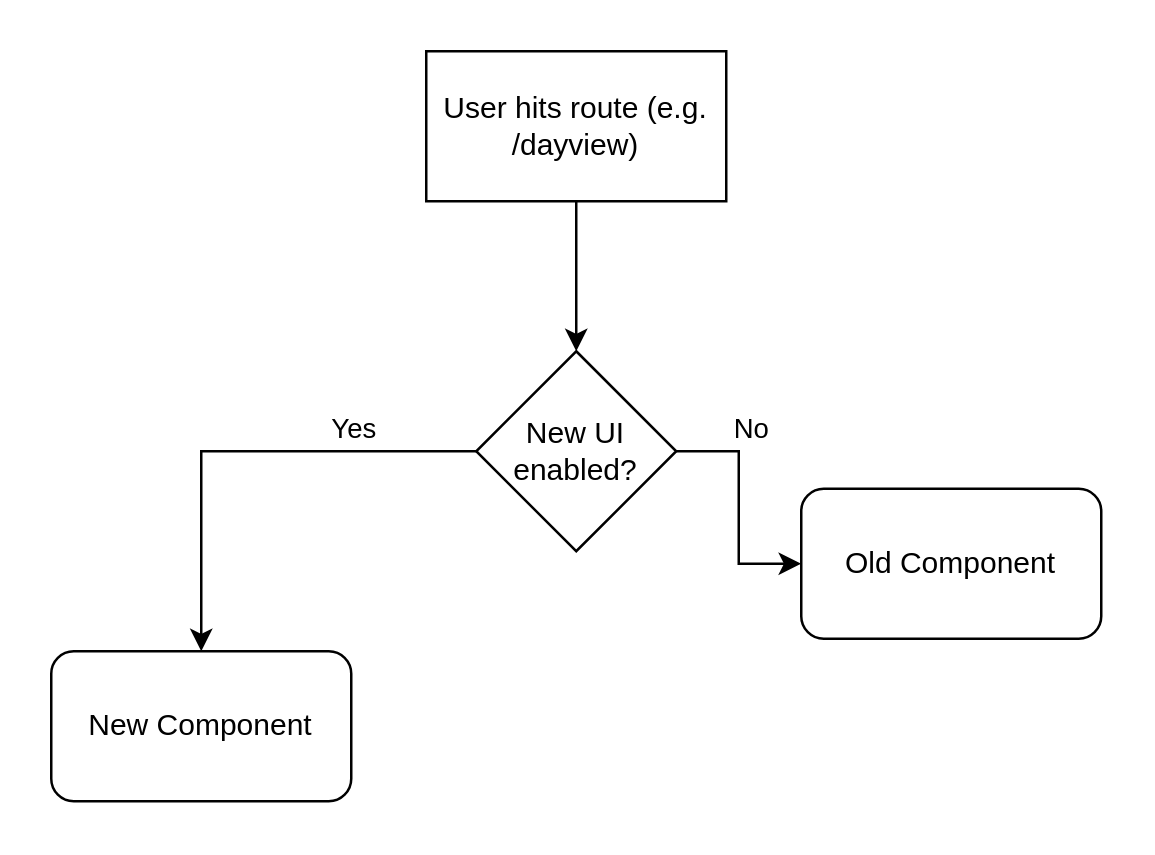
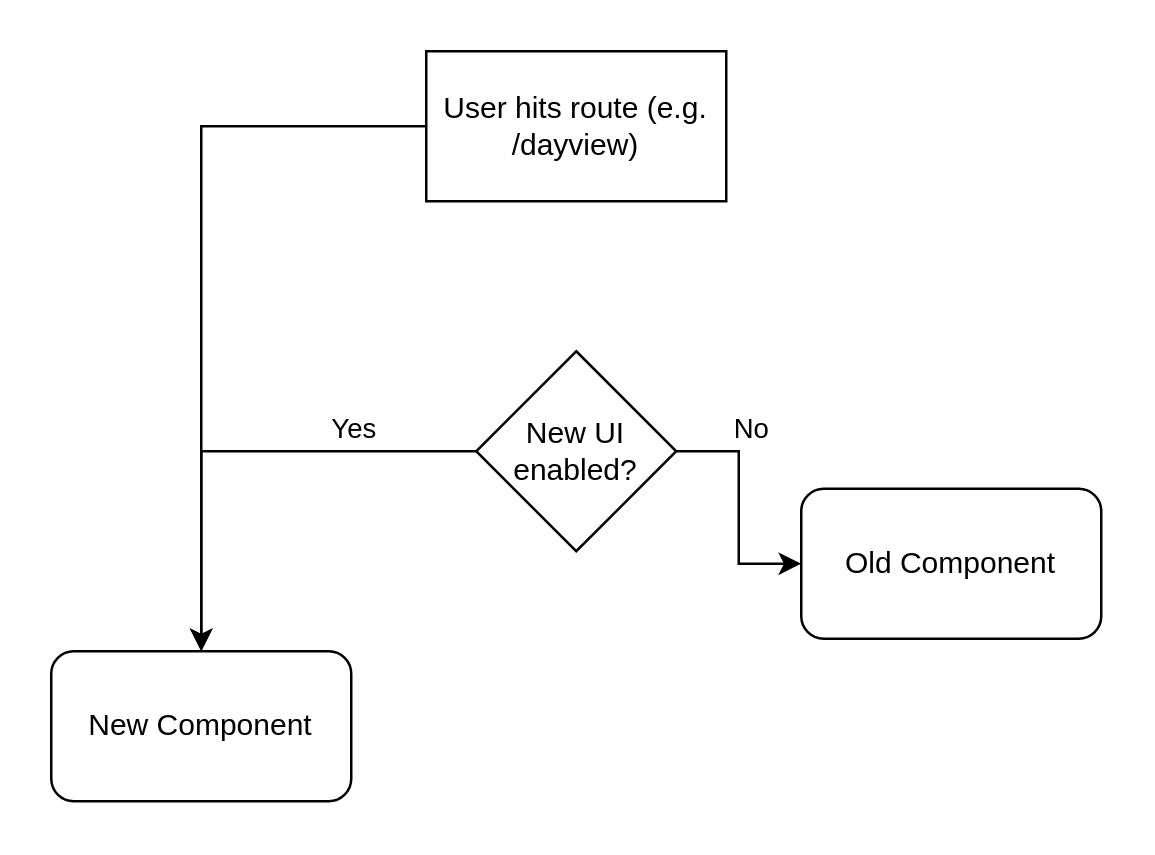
(576, 268) -> (201, 173)
